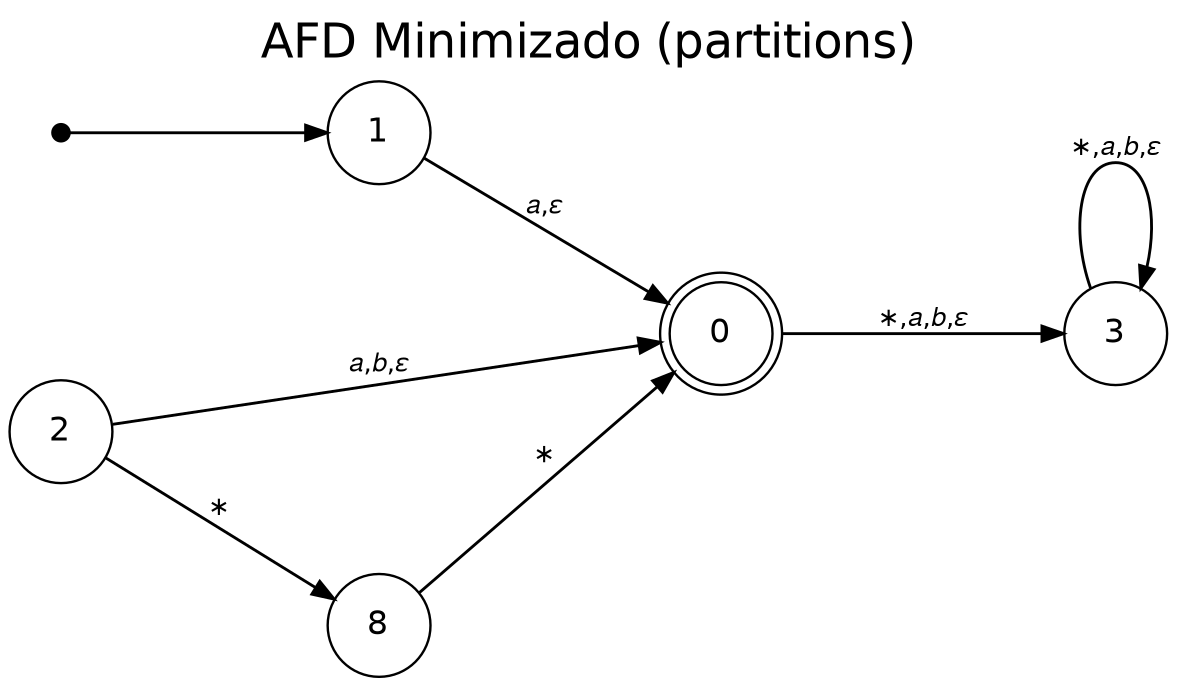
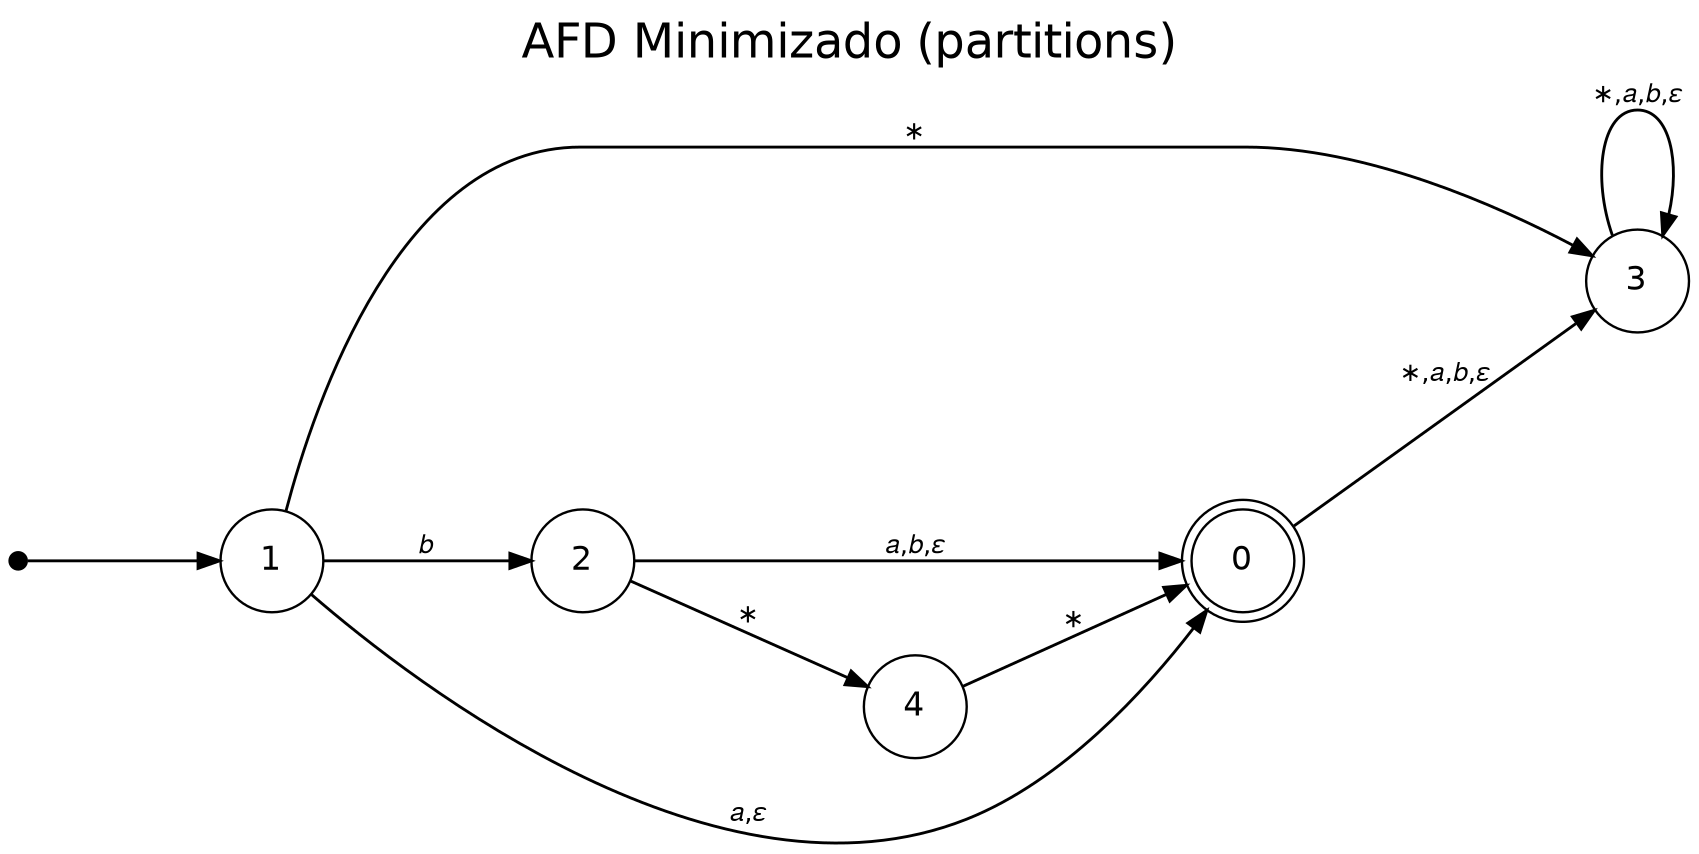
none -> (835, 147)
none -> (416, 561)
(379, 625) -> (915, 707)
